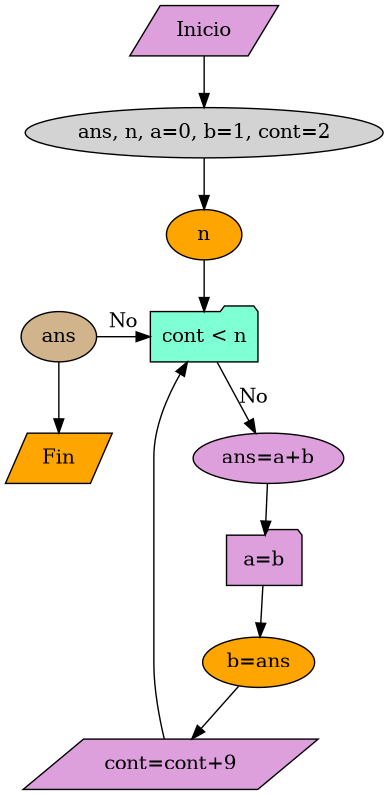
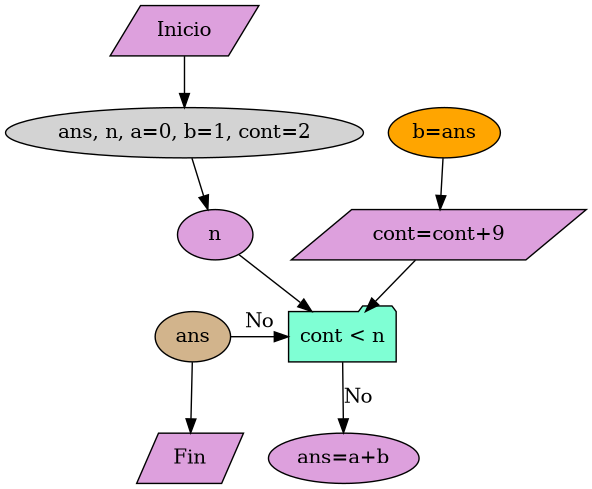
(204, 235) -> (215, 235)
(59, 458) -> (190, 458)
(264, 560) -> none
